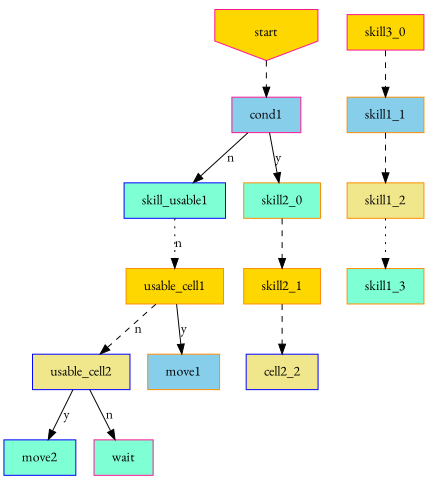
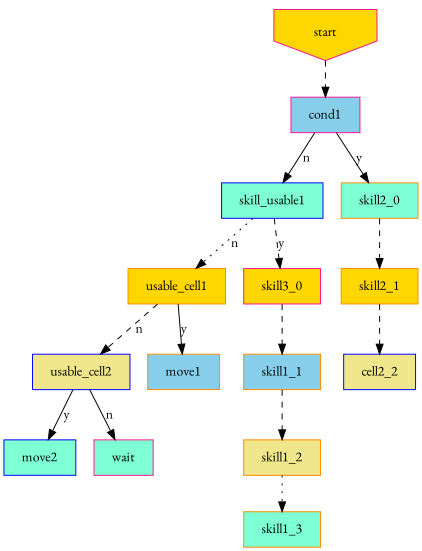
none -> (277, 238)
